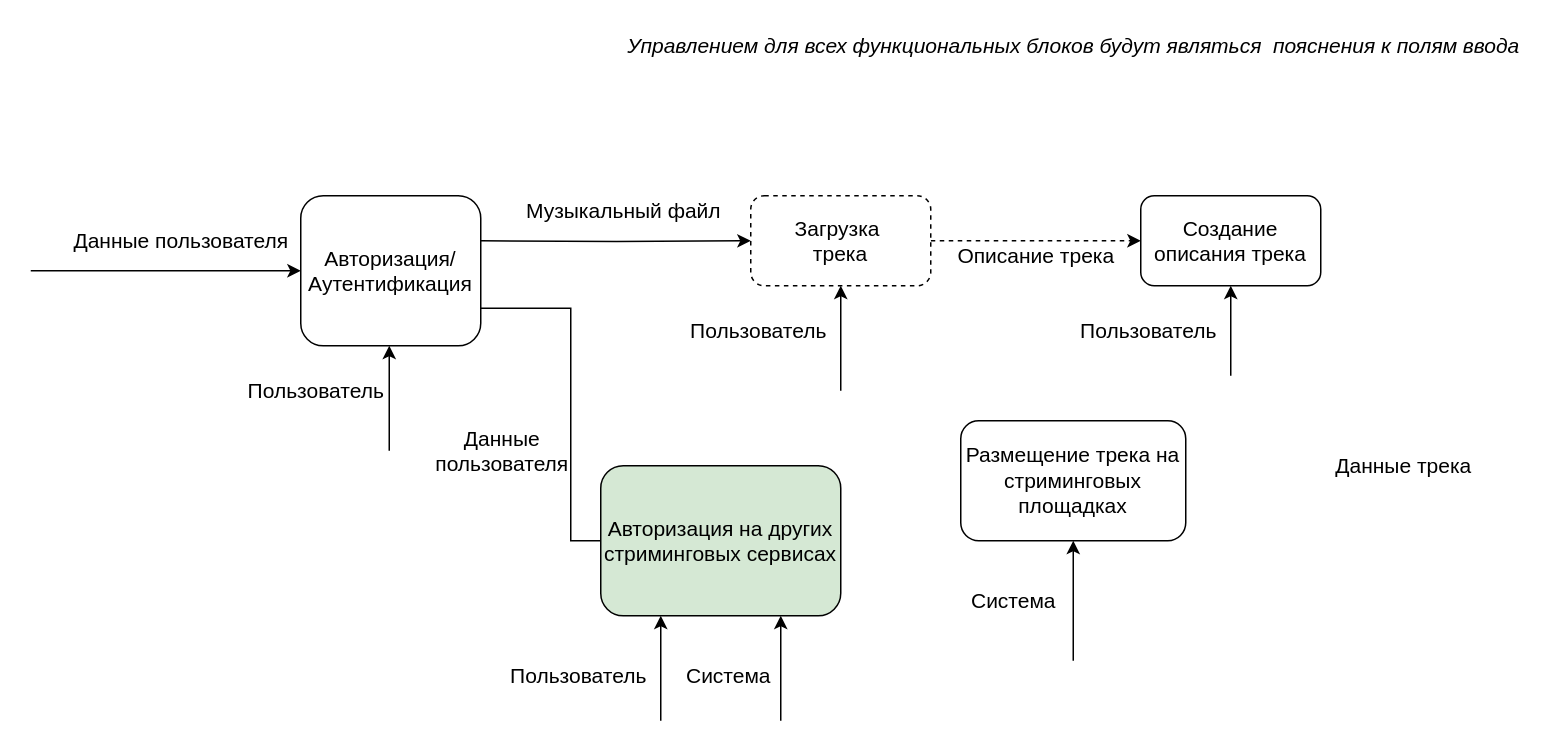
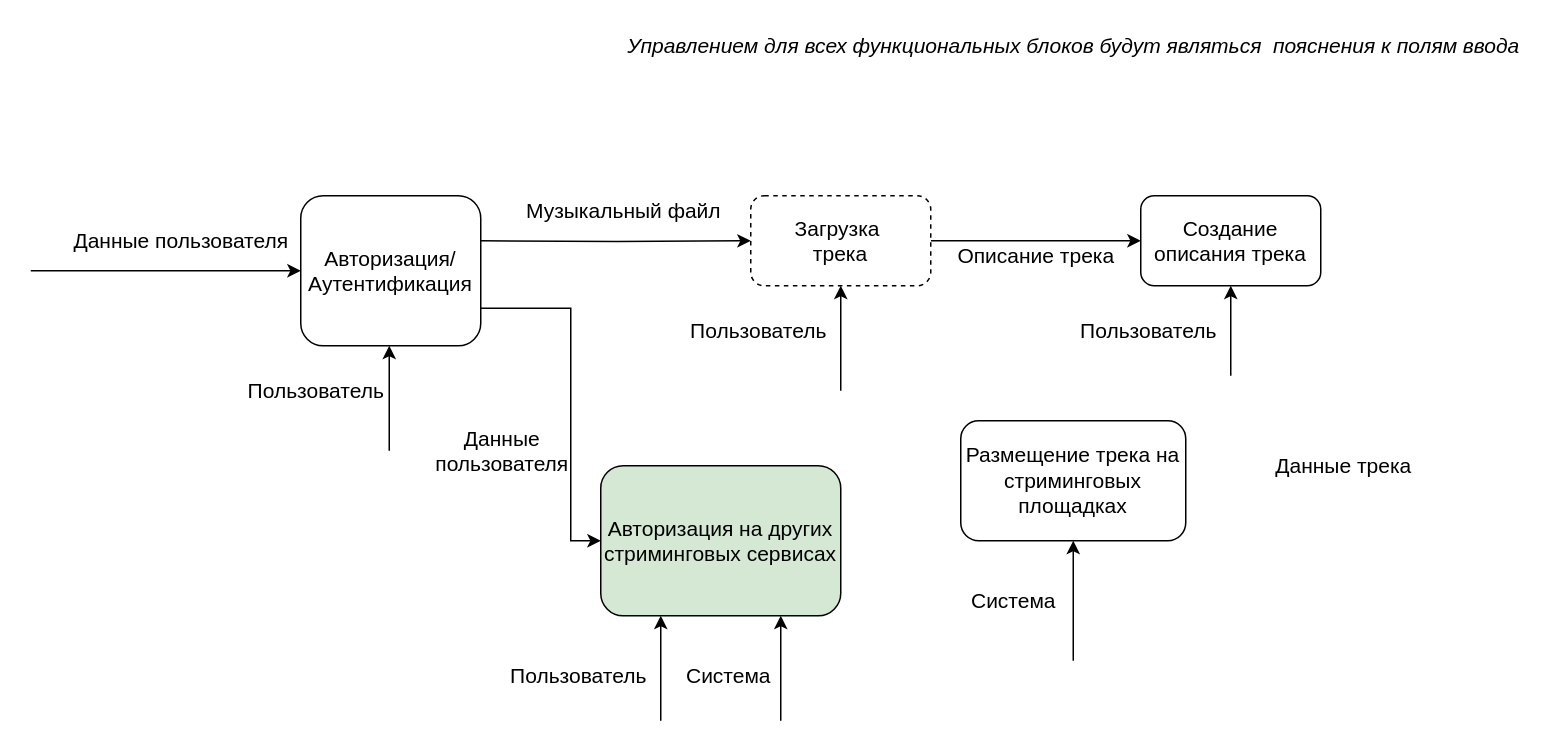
(1031, 241) -> (1031, 241)
(1403, 466) -> (1343, 466)
(593, 541) -> (589, 541)
